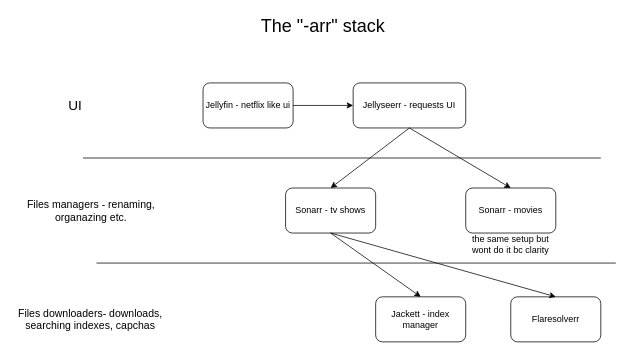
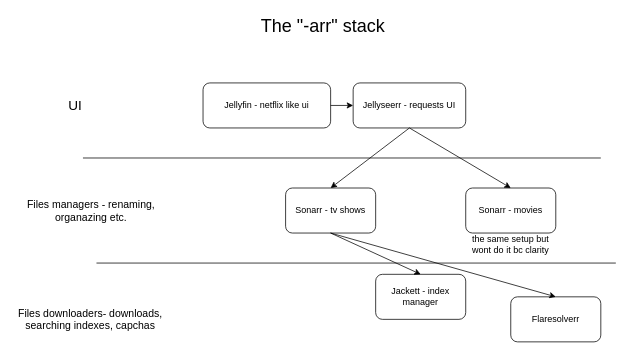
(248, 105) -> (267, 105)
(420, 319) -> (420, 297)
